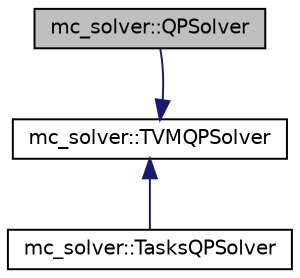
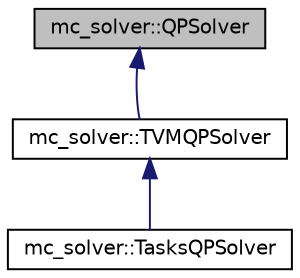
(163, 74) -> (137, 94)
